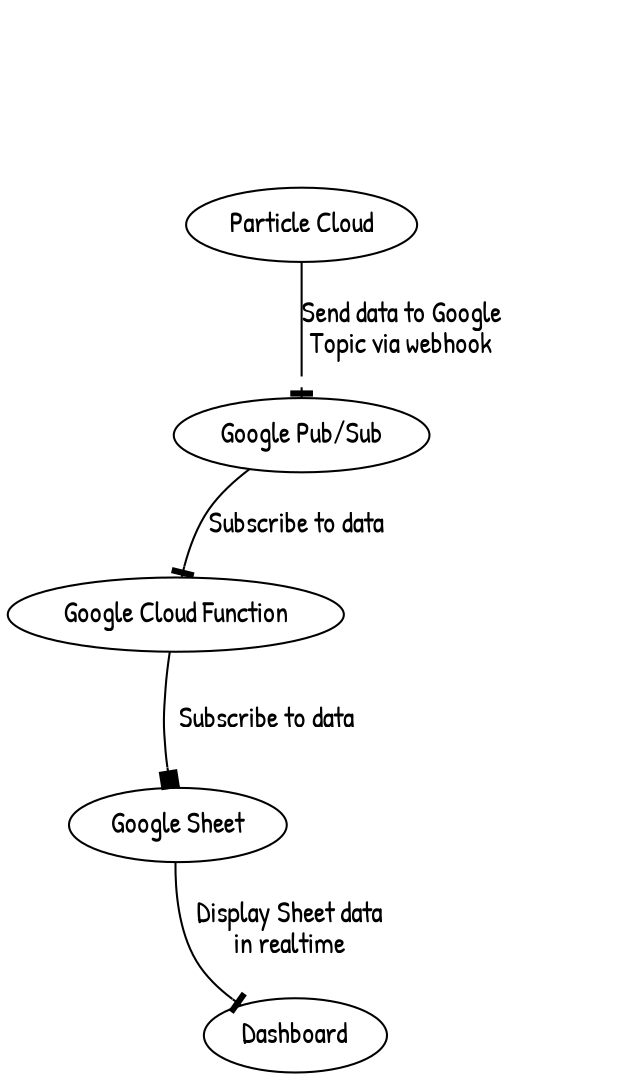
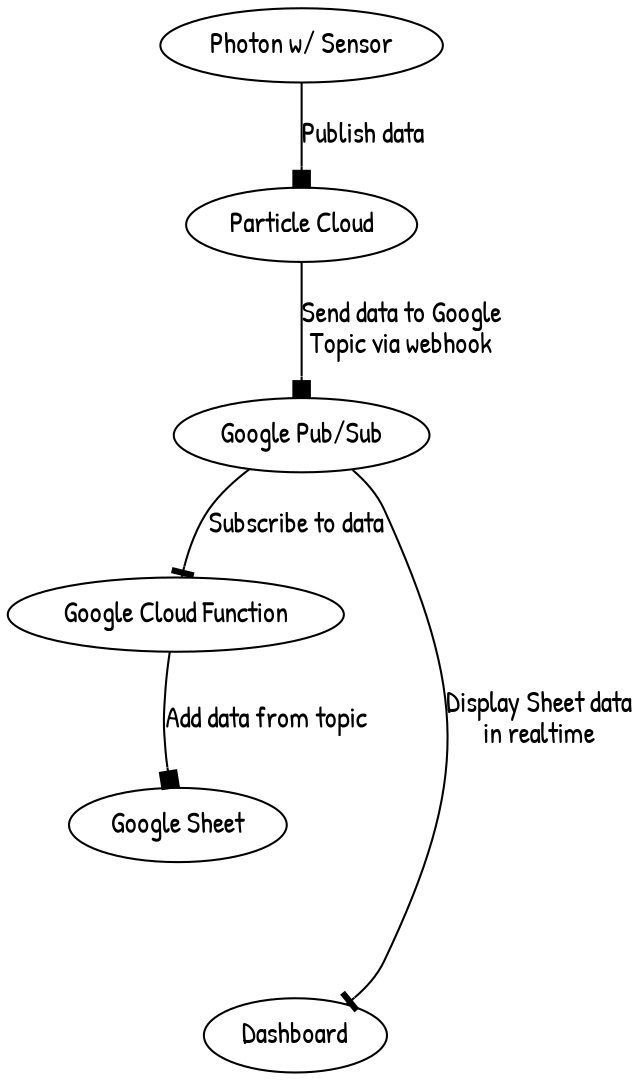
none -> (302, 45)
(302, 320) -> (302, 320)
(267, 720) -> (267, 720)
(186, 939) -> (447, 734)
